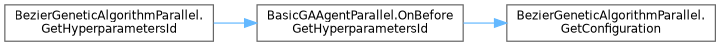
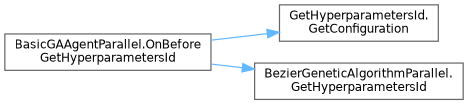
(229, 23) -> (227, 66)
(611, 23) -> (359, 23)
